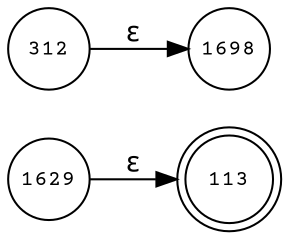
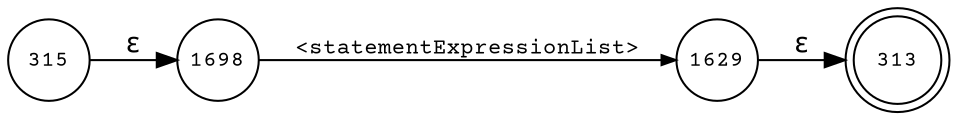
(49, 49) -> (49, 60)
none -> (460, 60)
(229, 179) -> (898, 60)
